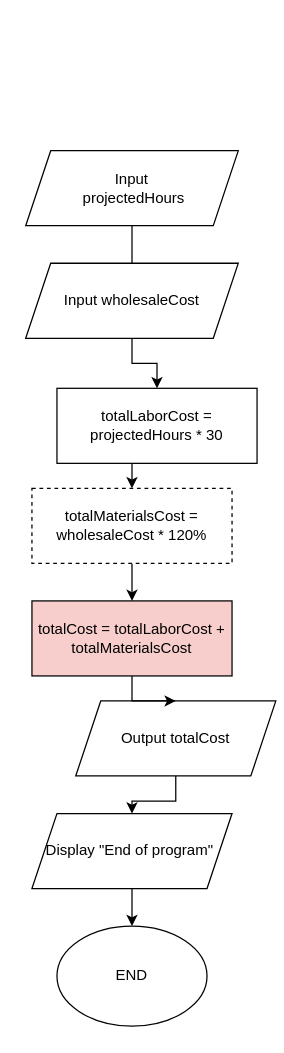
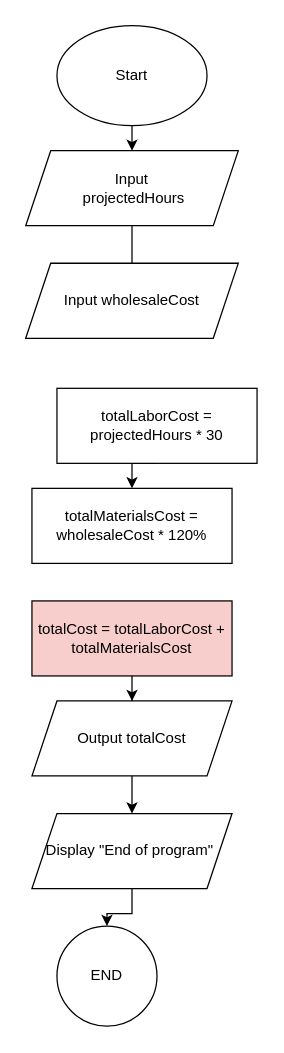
none -> (132, 76)
none -> (132, 134)
(140, 363) -> none
(132, 526) -> (132, 526)
(132, 586) -> none
(176, 738) -> (132, 738)
(132, 976) -> (107, 976)
